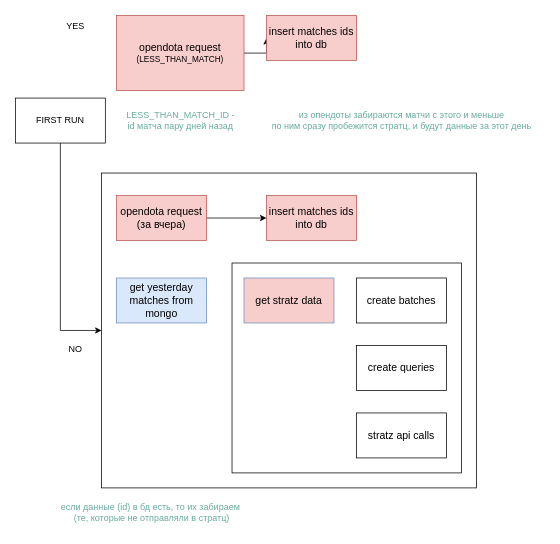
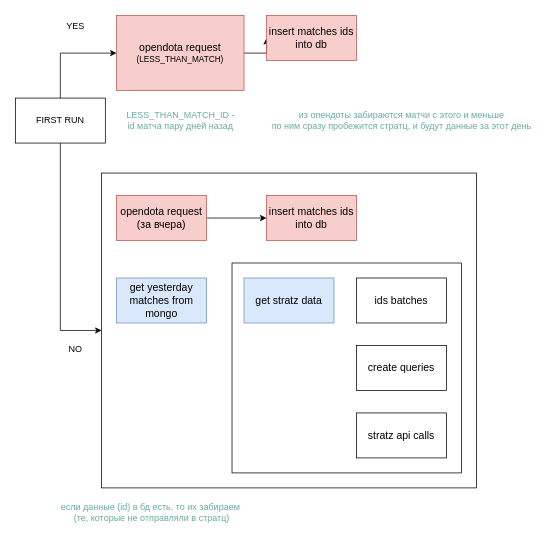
none -> (60, 75)
(289, 300) -> (289, 300)
(402, 300) -> (402, 300)
